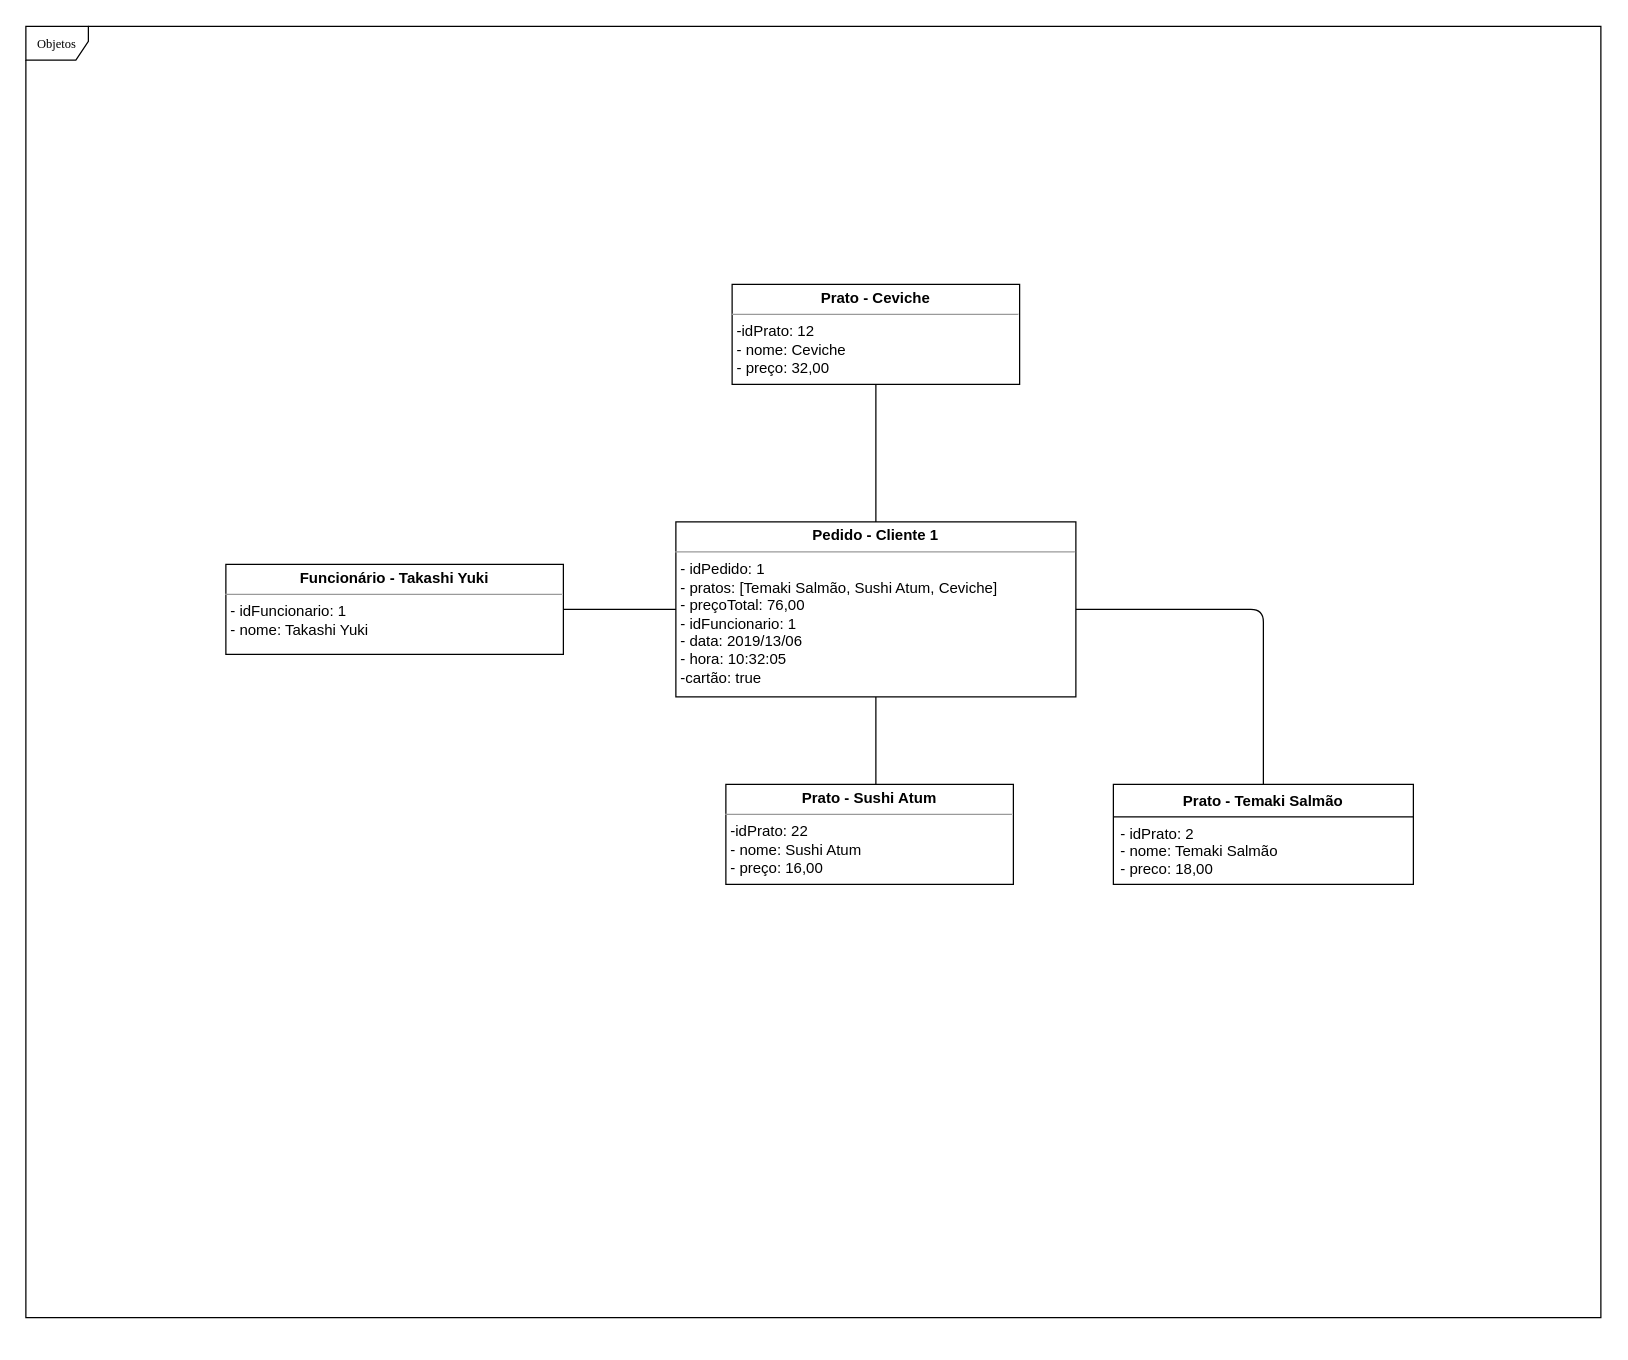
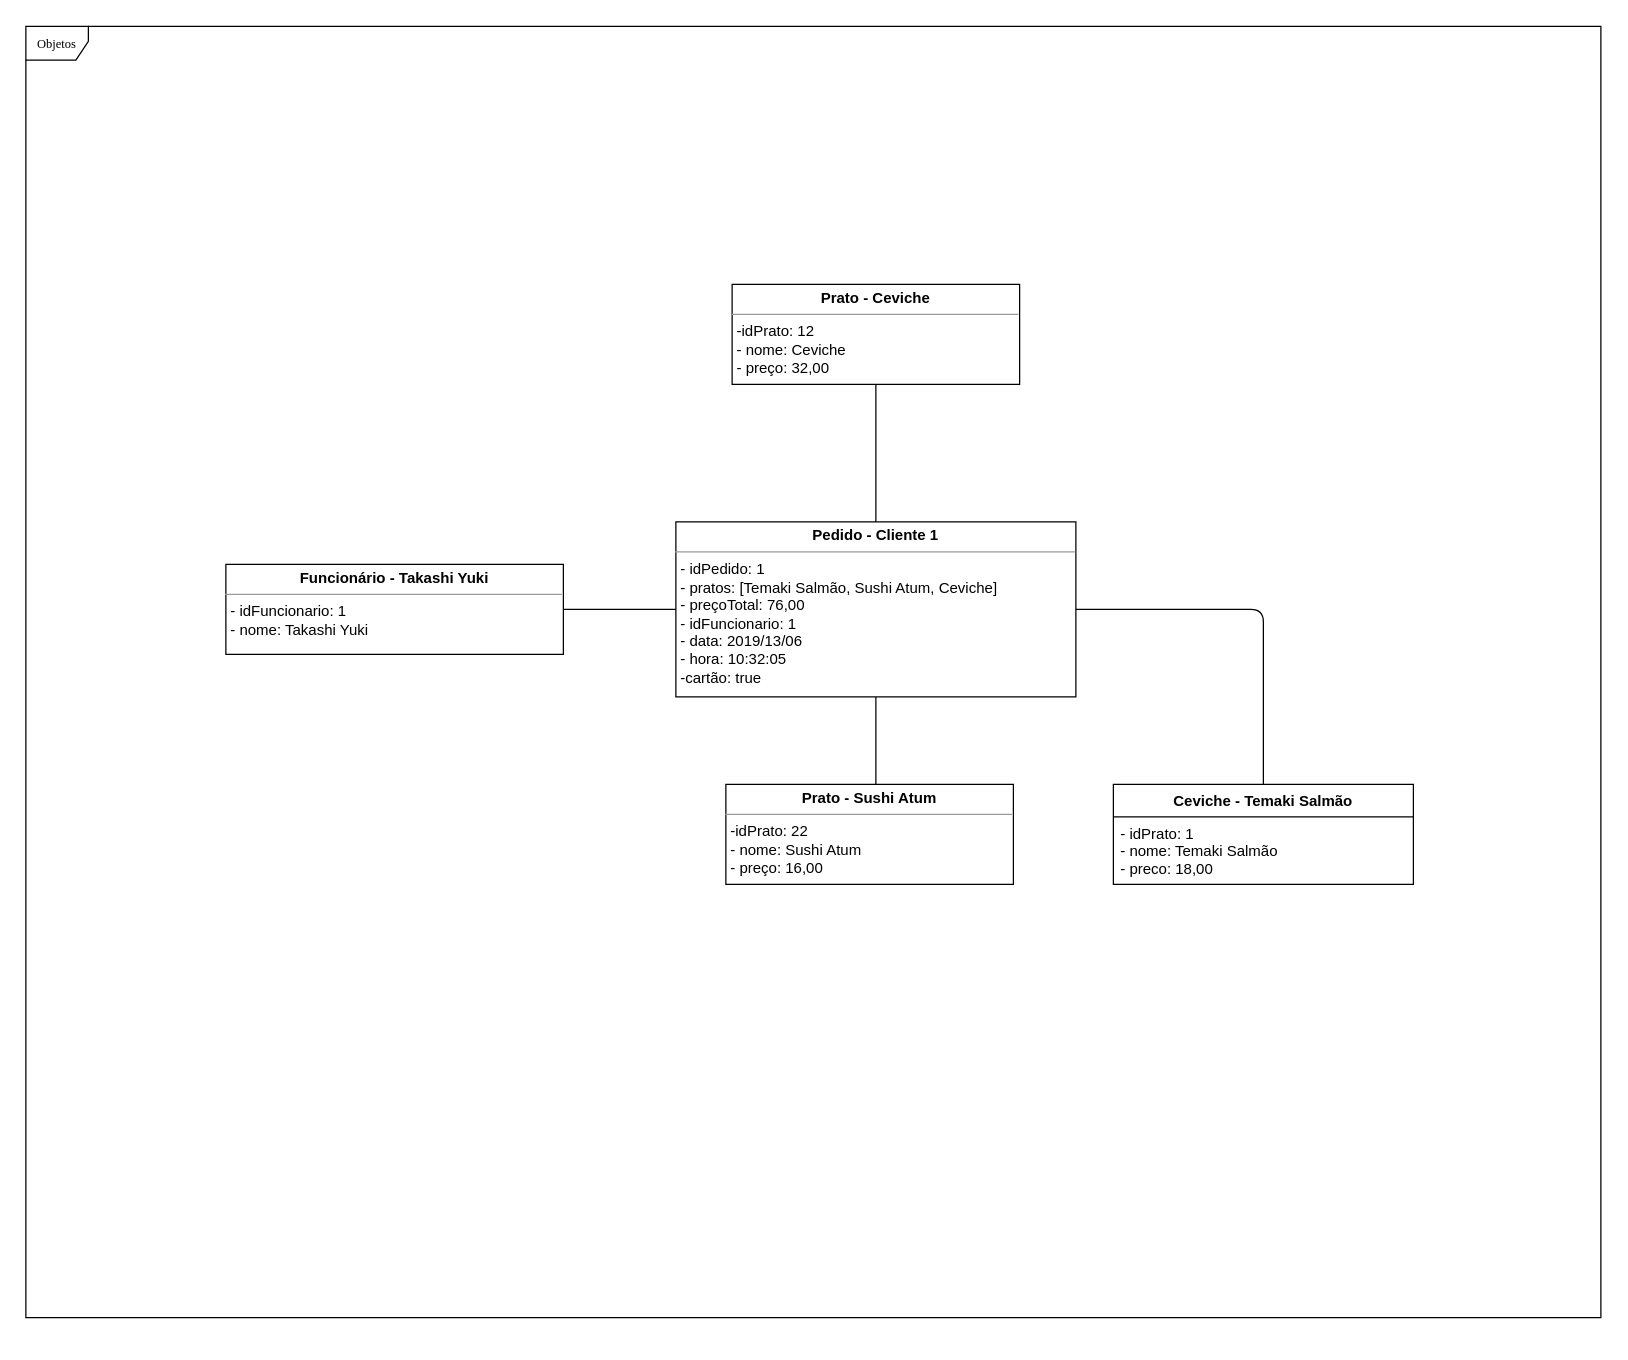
(1263, 801) -> (1263, 801)
(1163, 834) -> (1163, 834)
